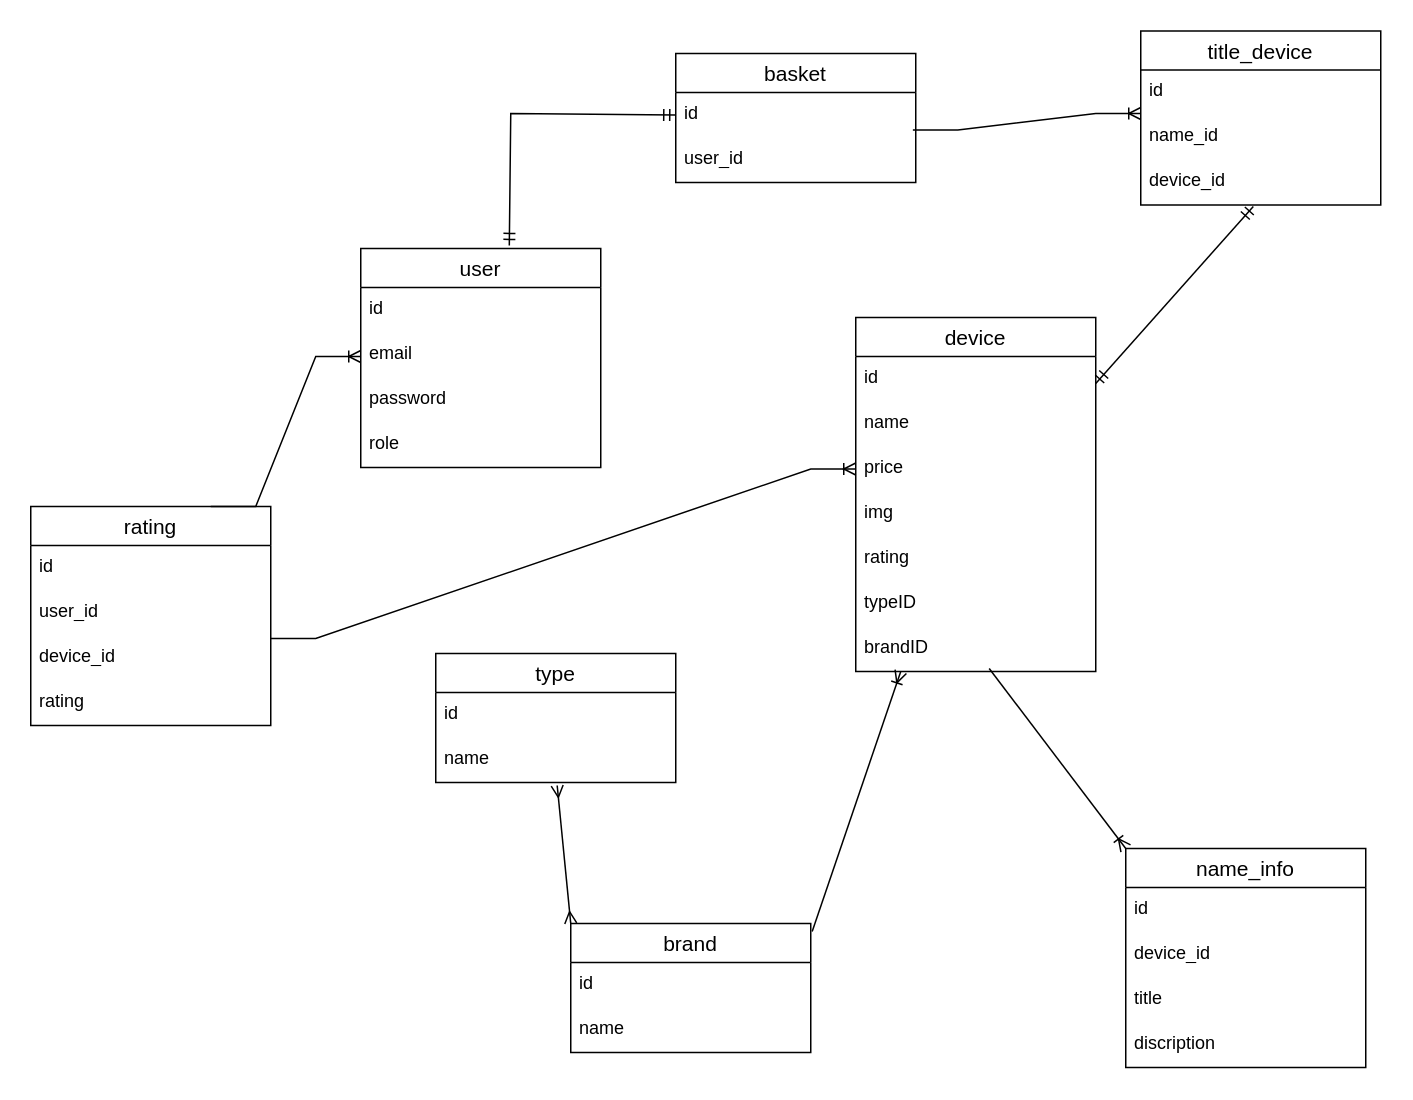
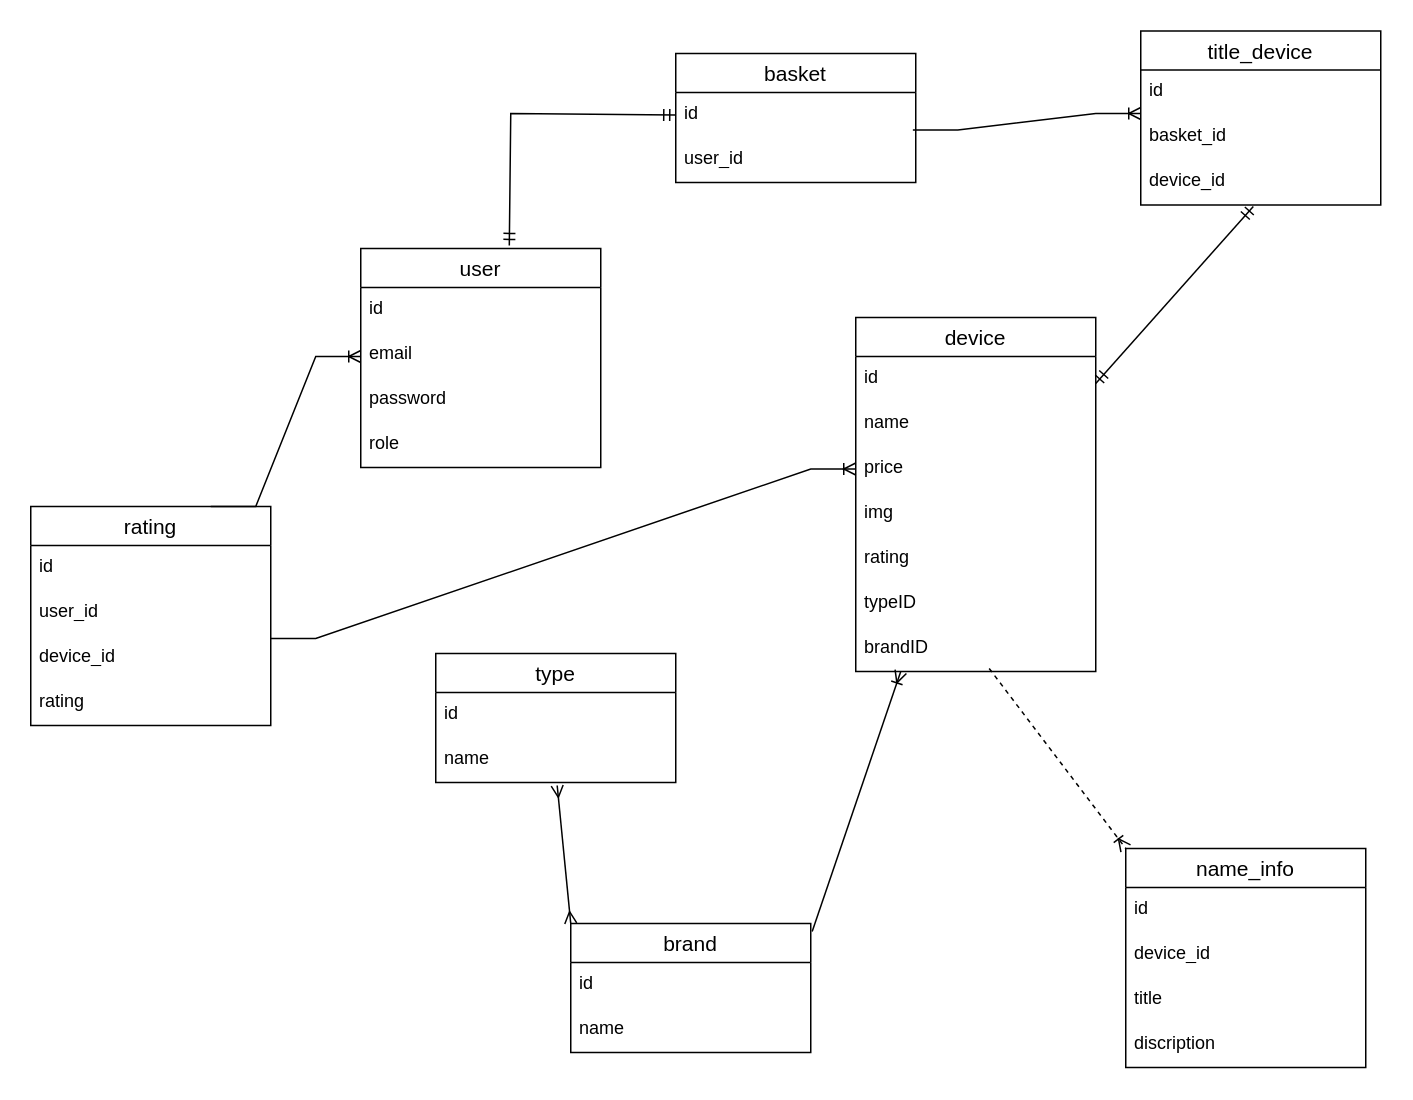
(1183, 136) -> (1193, 136)
(1060, 761) -> (1060, 761)
